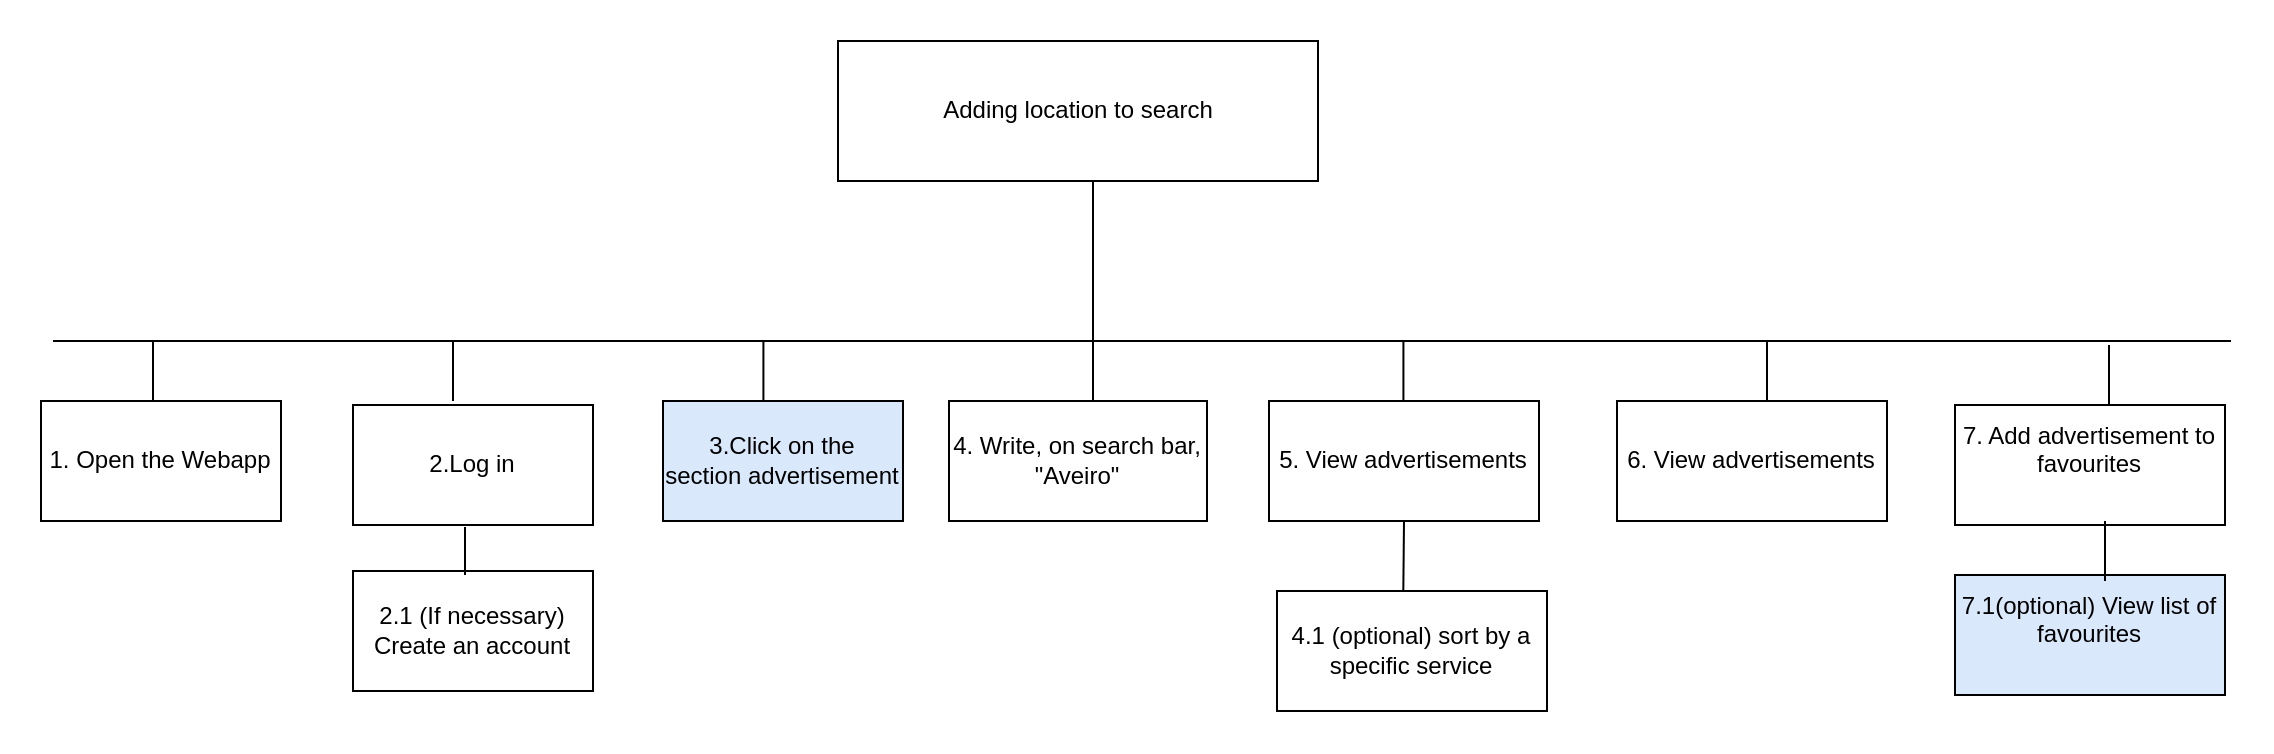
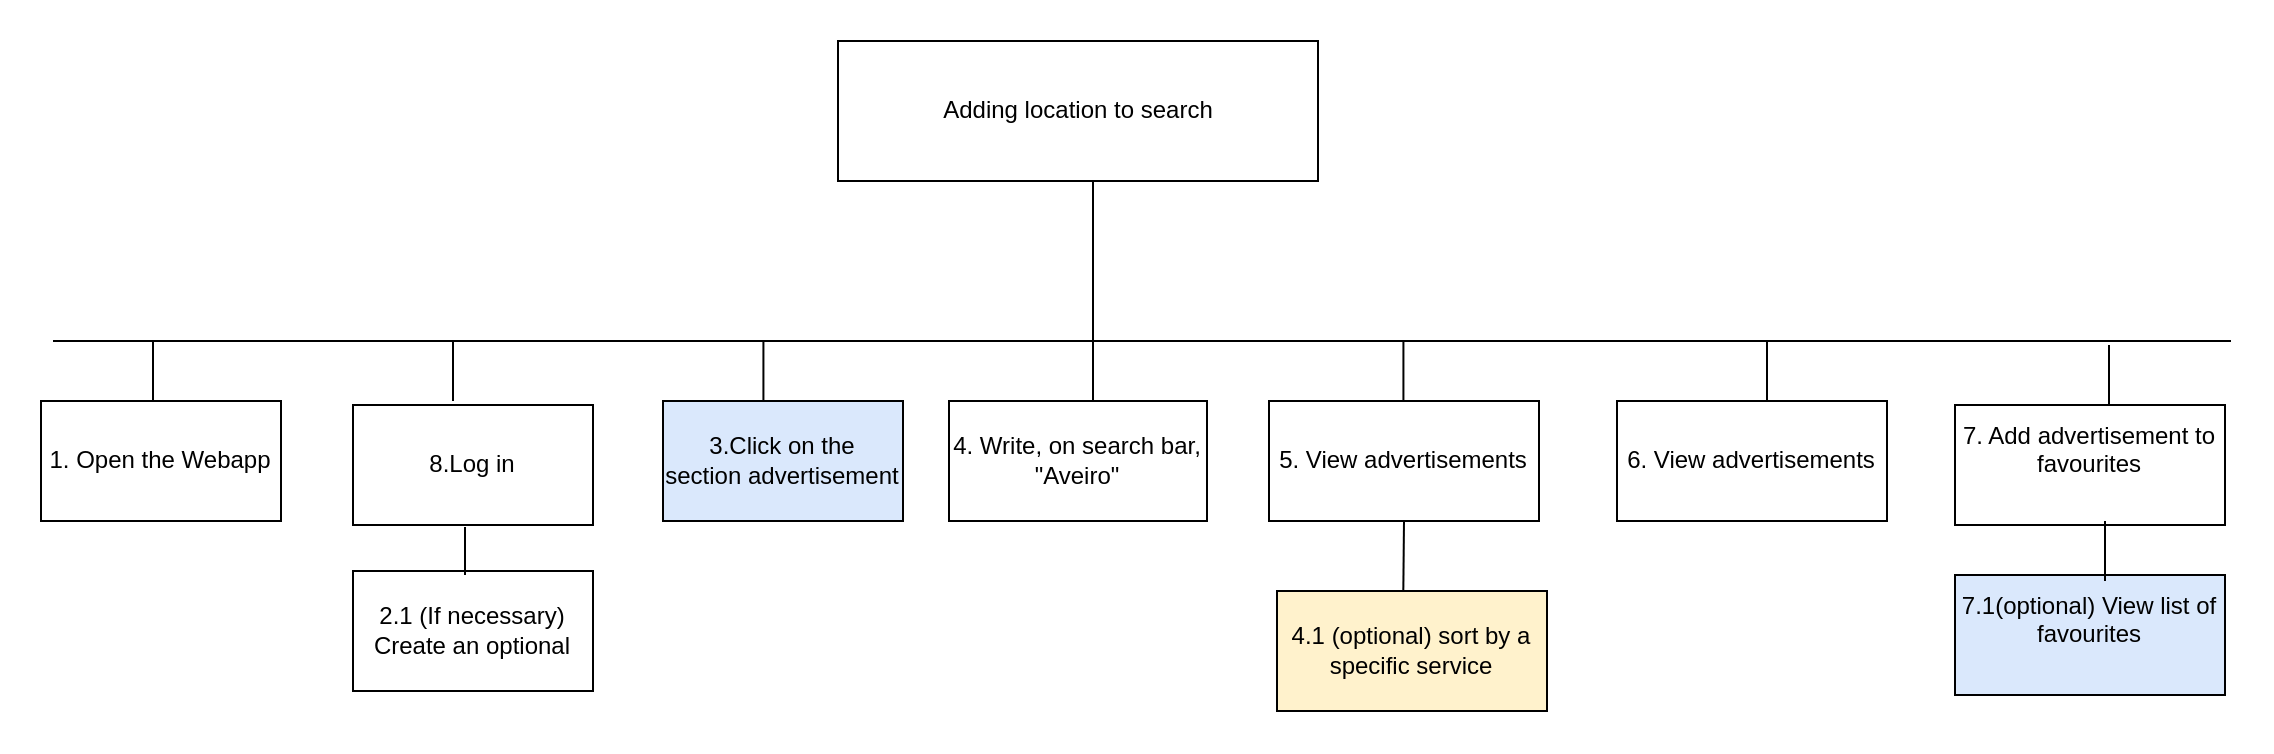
(473, 465) -> (473, 465)
(473, 631) -> (473, 631)
(1412, 651) -> (1412, 651)
